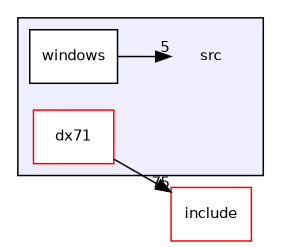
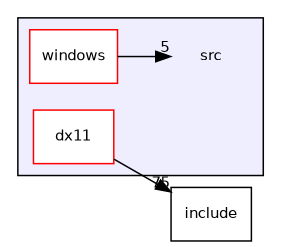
(74, 57) -> (74, 57)
(74, 137) -> (74, 137)
(211, 214) -> (211, 214)
